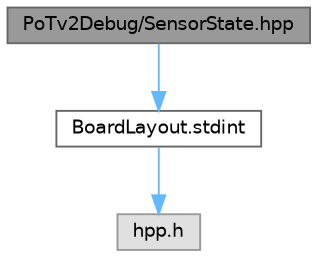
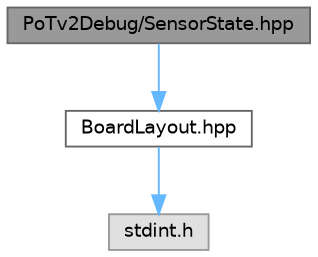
(159, 129) -> (159, 129)
(159, 232) -> (159, 232)
